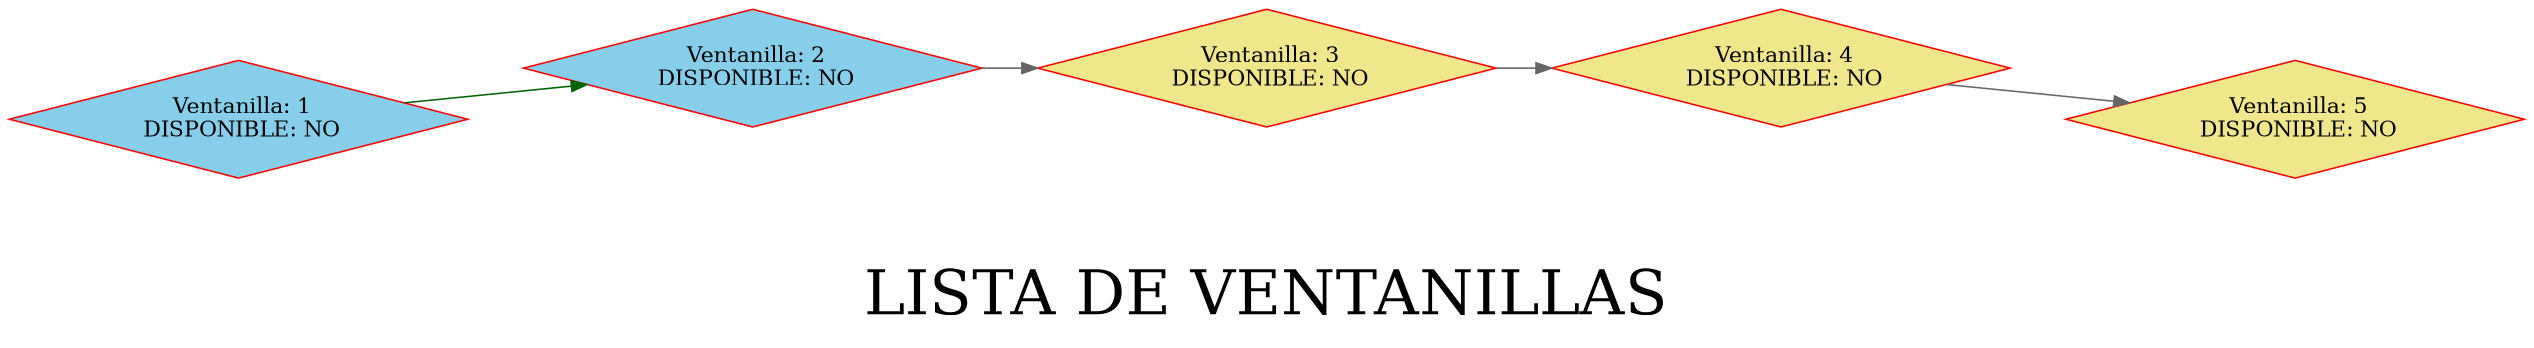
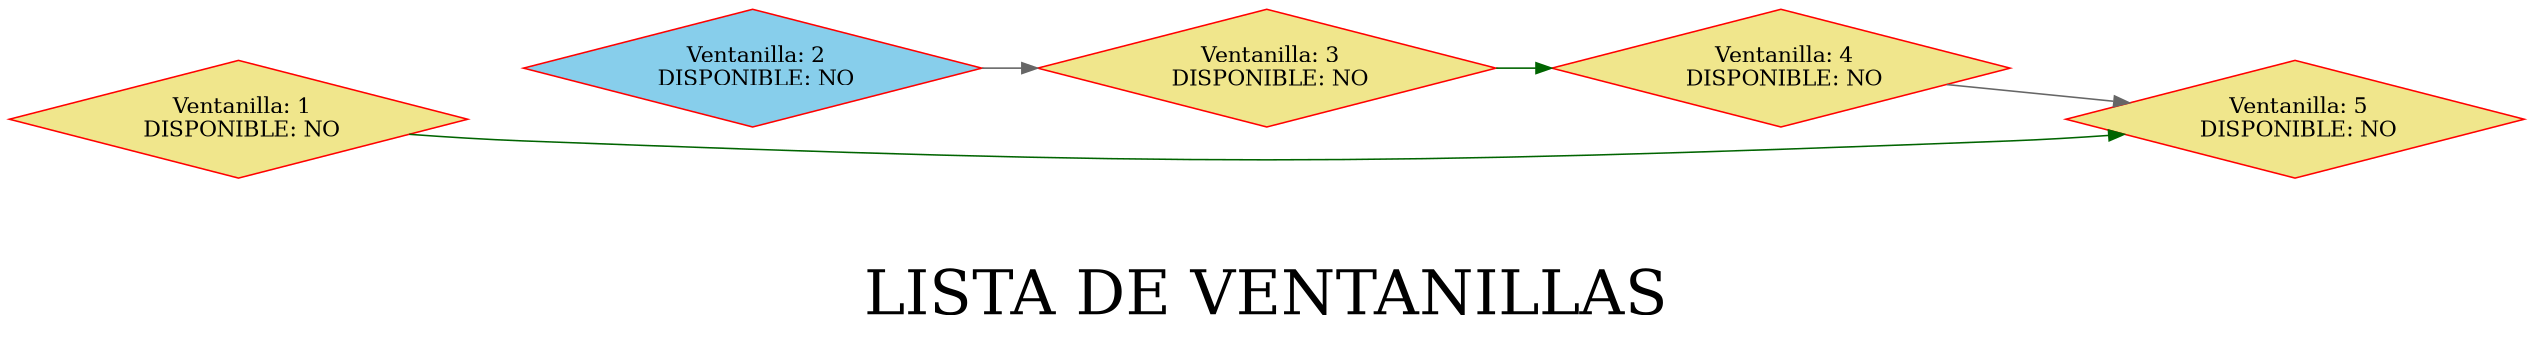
(1516, 68) -> (1516, 68)
(488, 94) -> (1259, 160)
(238, 119) -> (238, 119)
